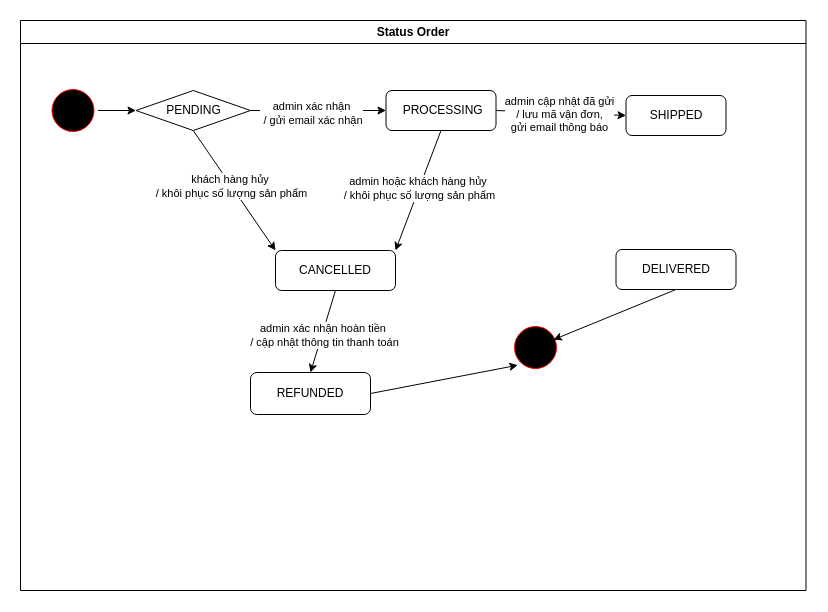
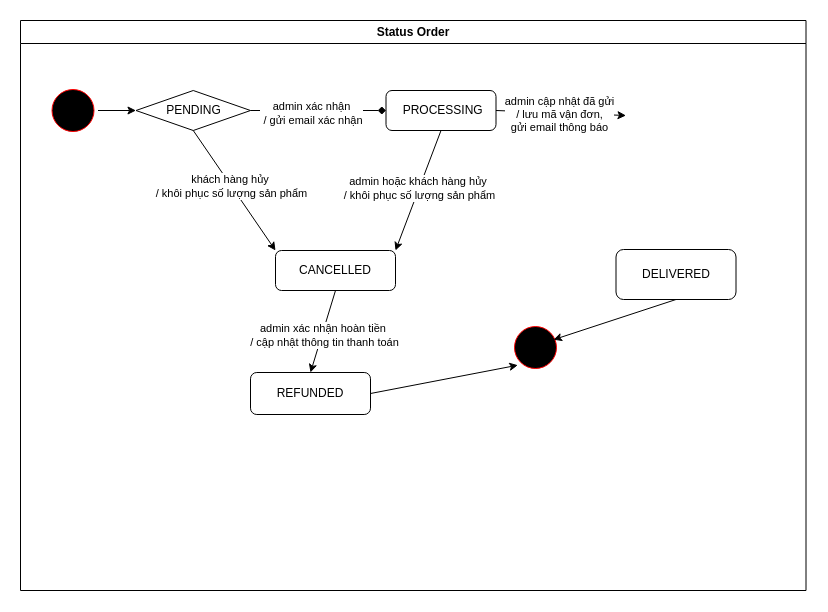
(378, 111) -> (377, 111)
(676, 116) -> none
(676, 270) -> (676, 275)
